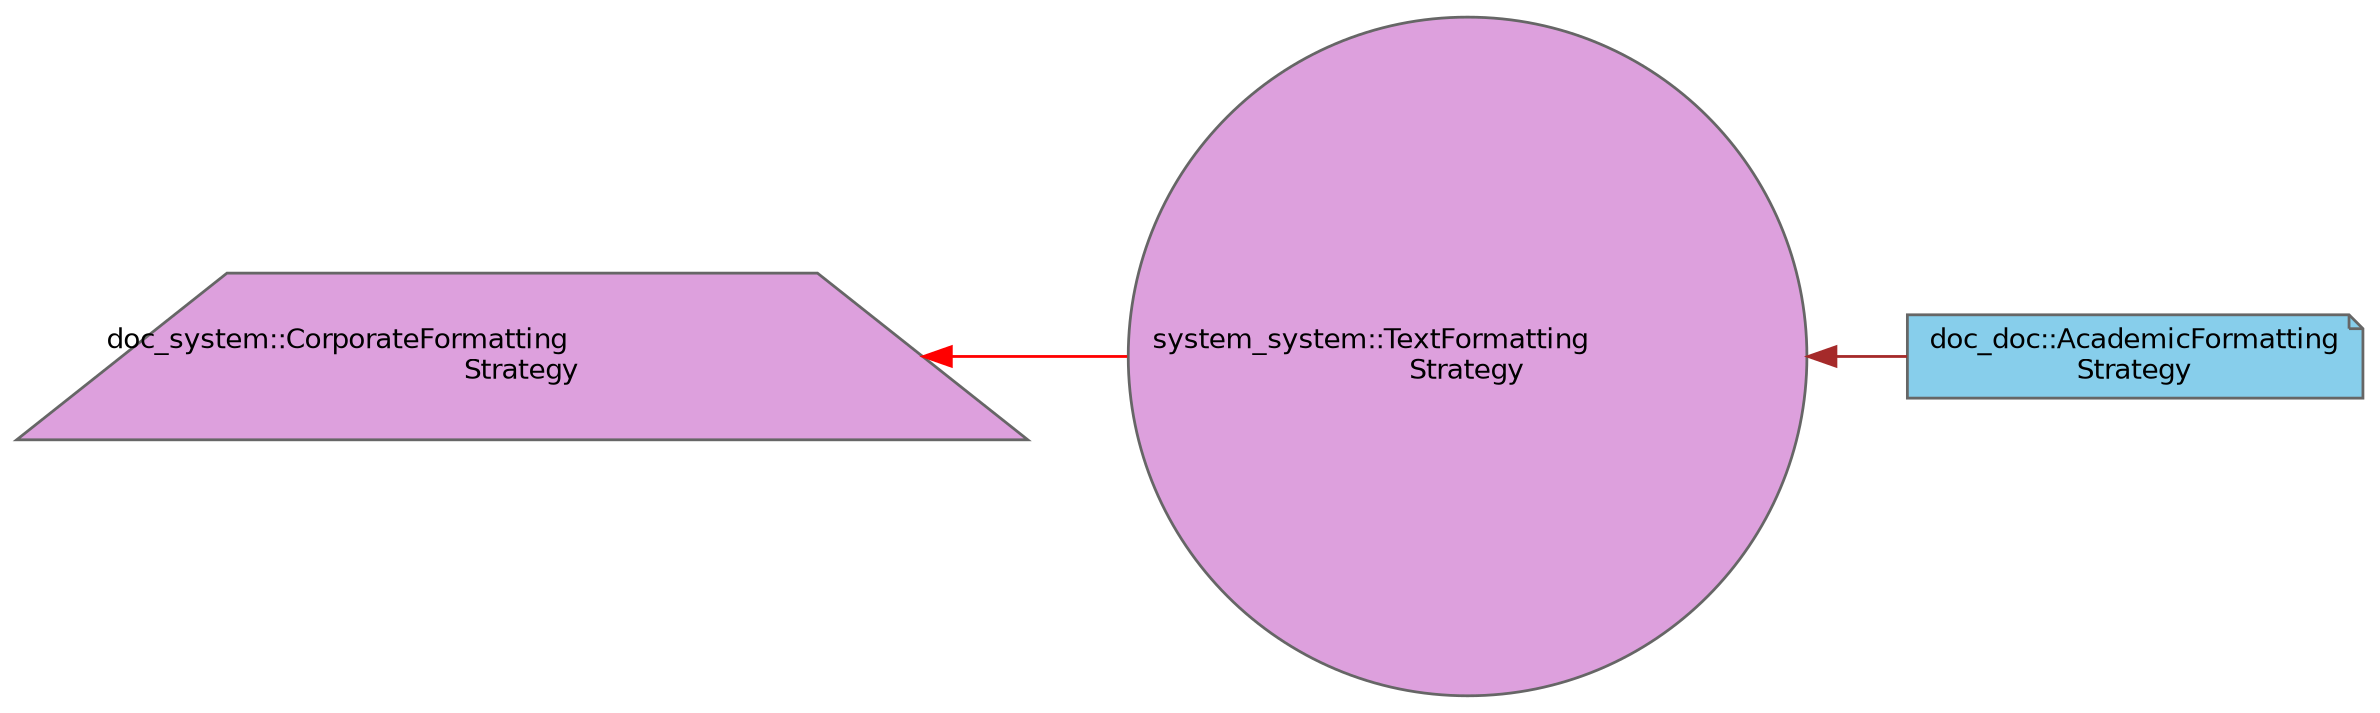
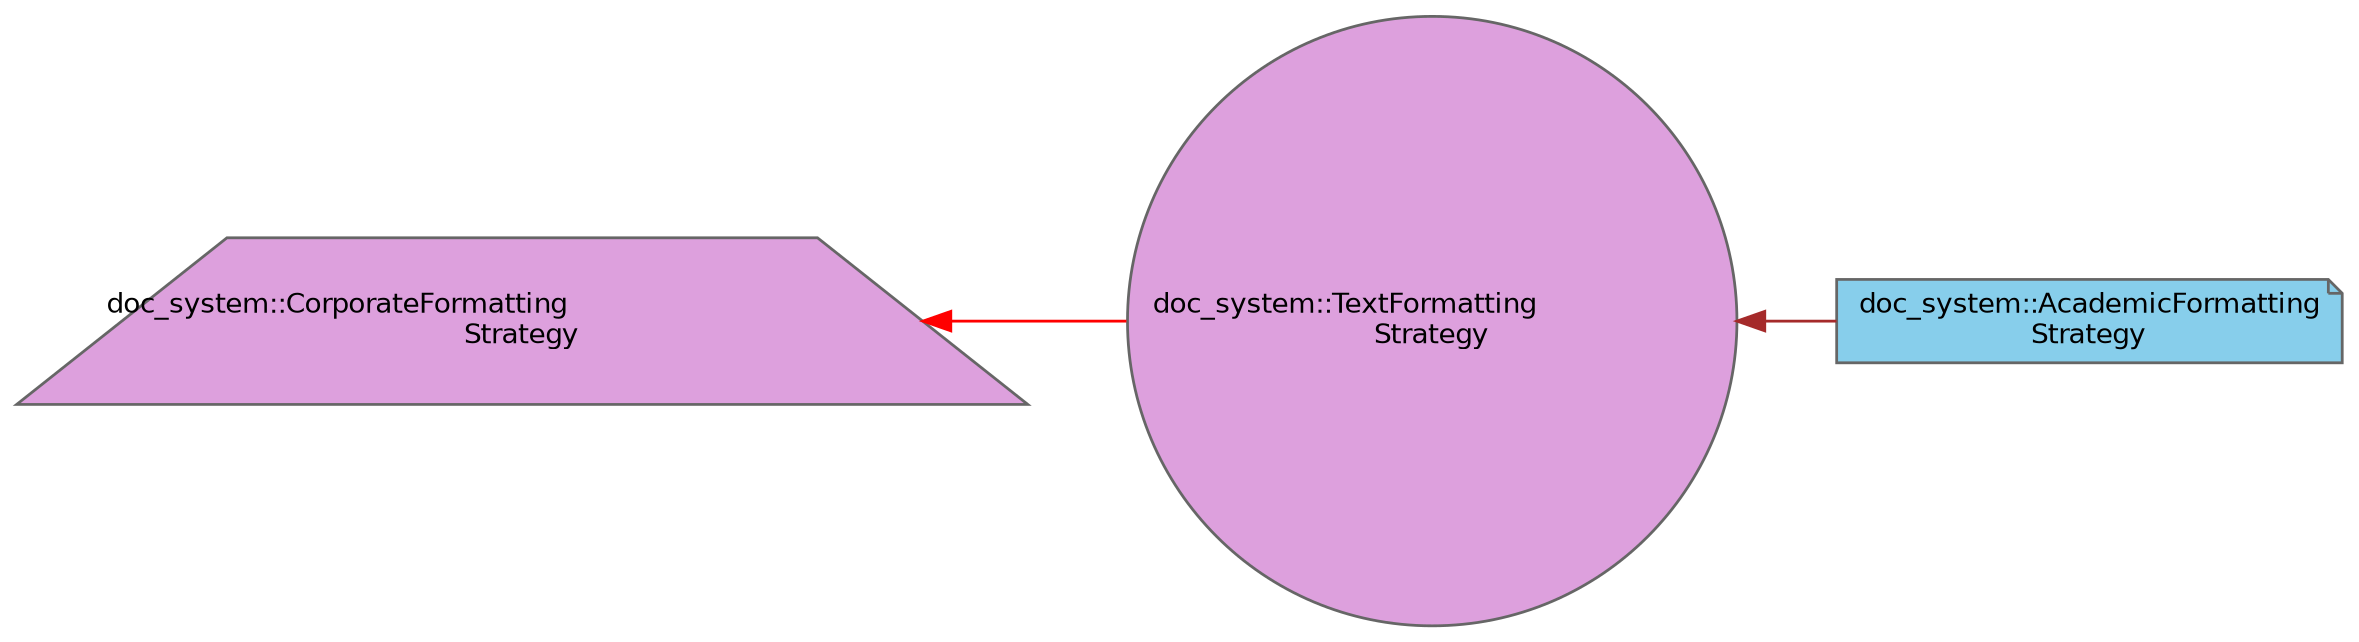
(1468, 356) -> (1432, 321)
(2135, 356) -> (2089, 321)
